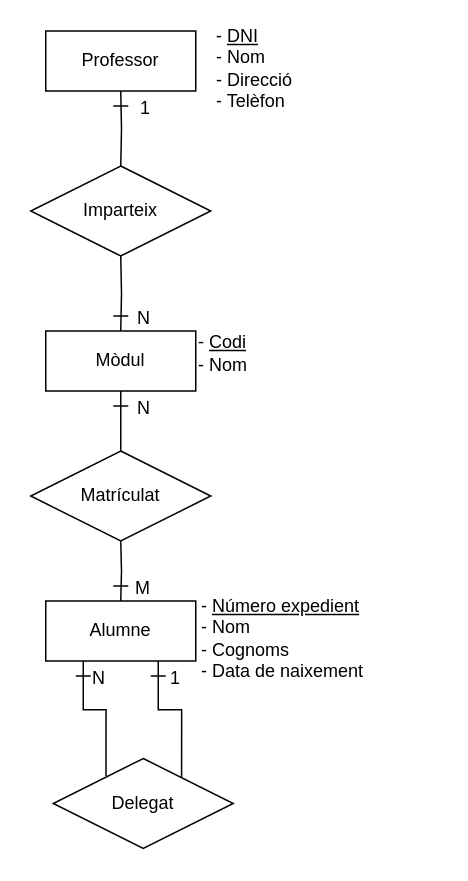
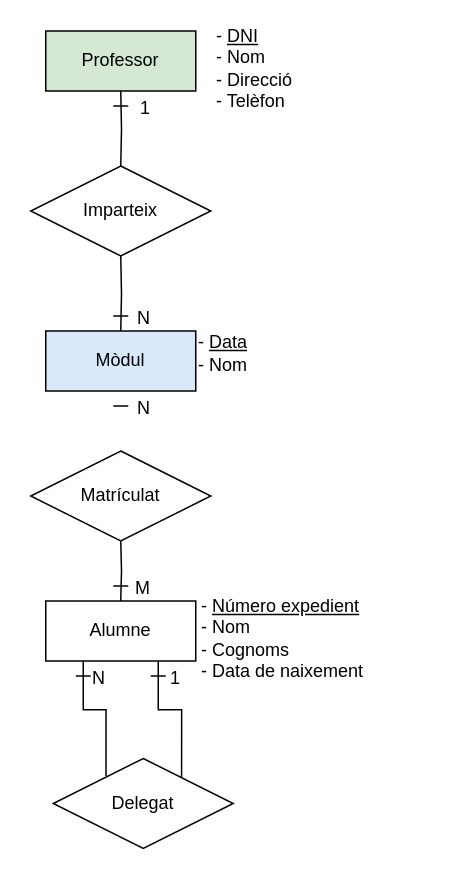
(121, 61) -> (121, 61)
(224, 353) -> (227, 353)
(121, 361) -> (121, 361)
(121, 421) -> none
